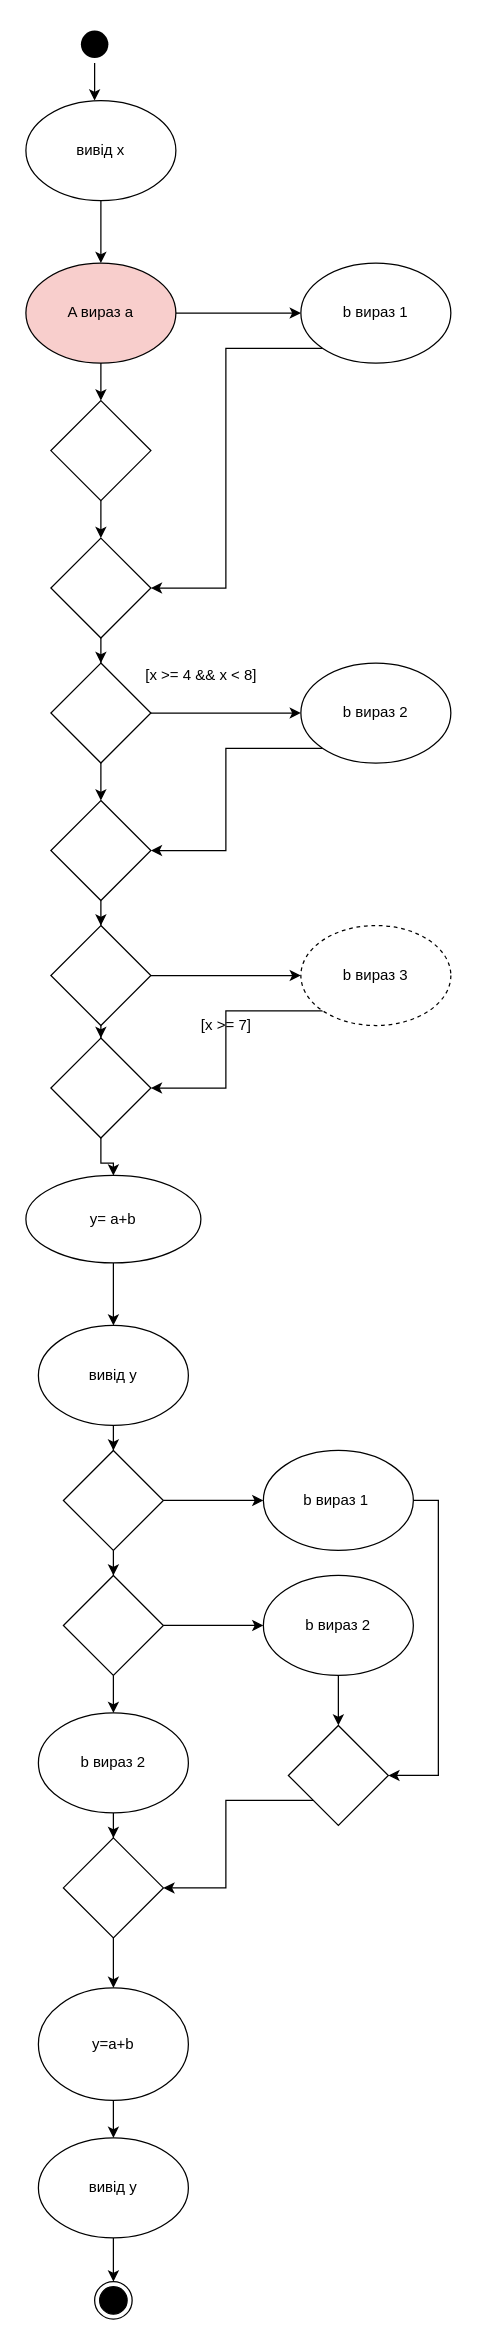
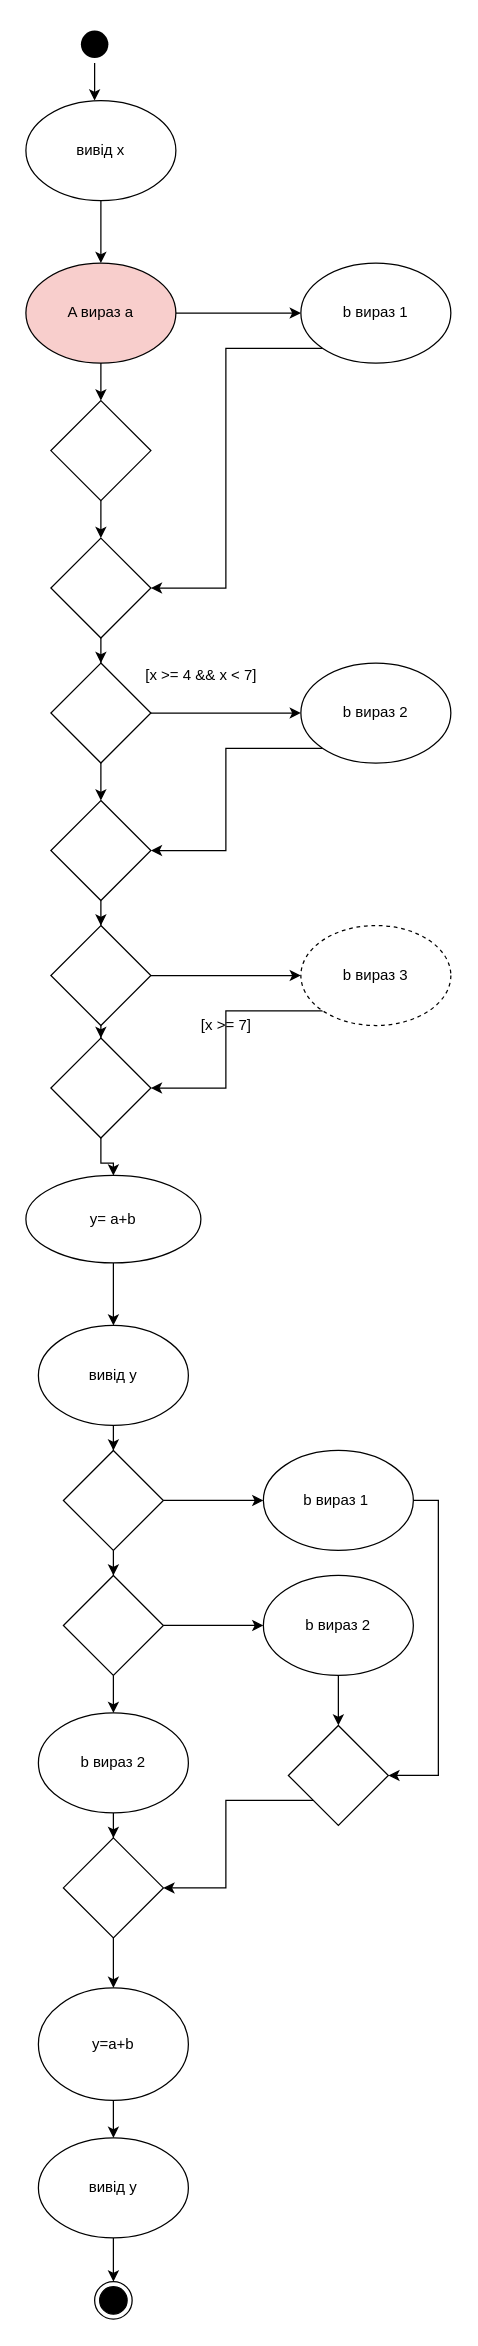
(201, 676) -> (201, 676)
